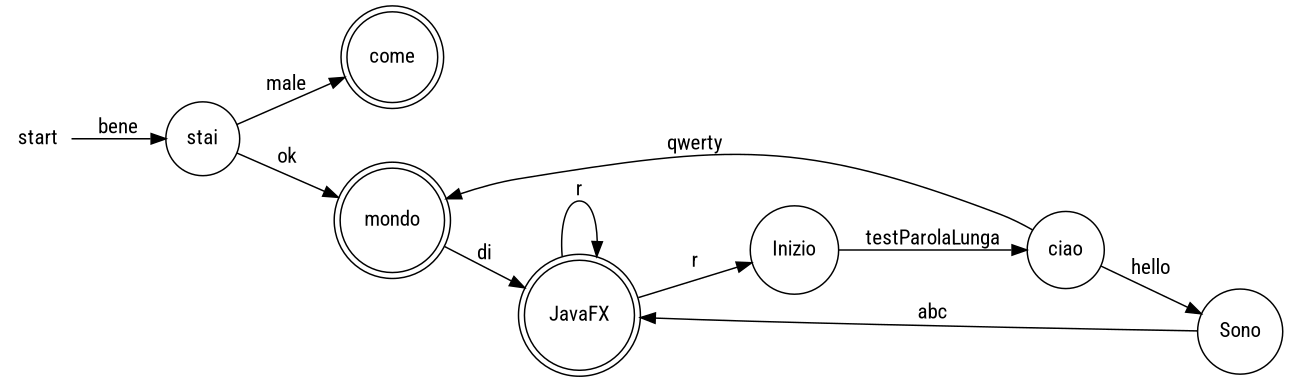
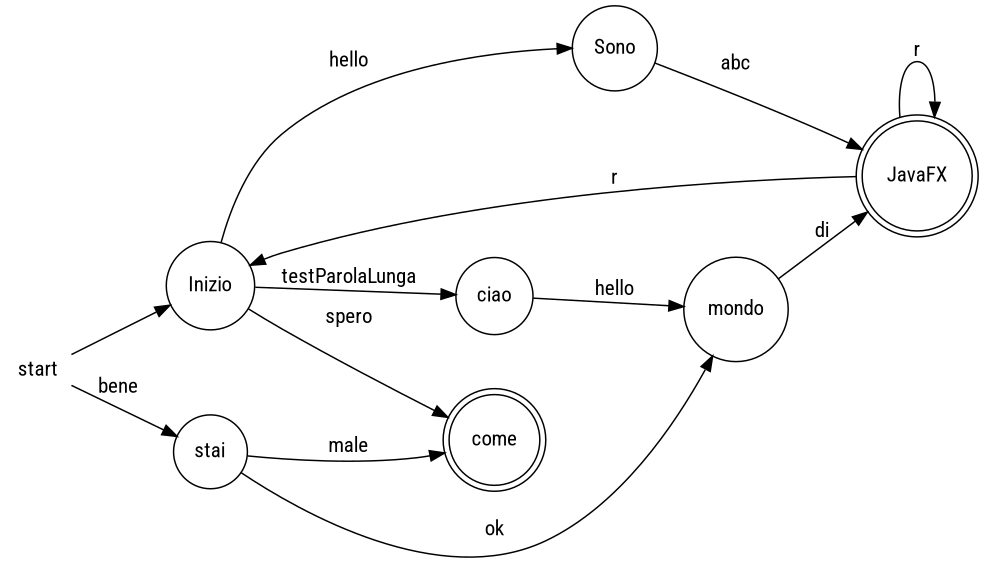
(695, 144) -> (615, 289)
(392, 220) -> (736, 309)
(1144, 287) -> (353, 91)
none -> (114, 333)
none -> (341, 361)
